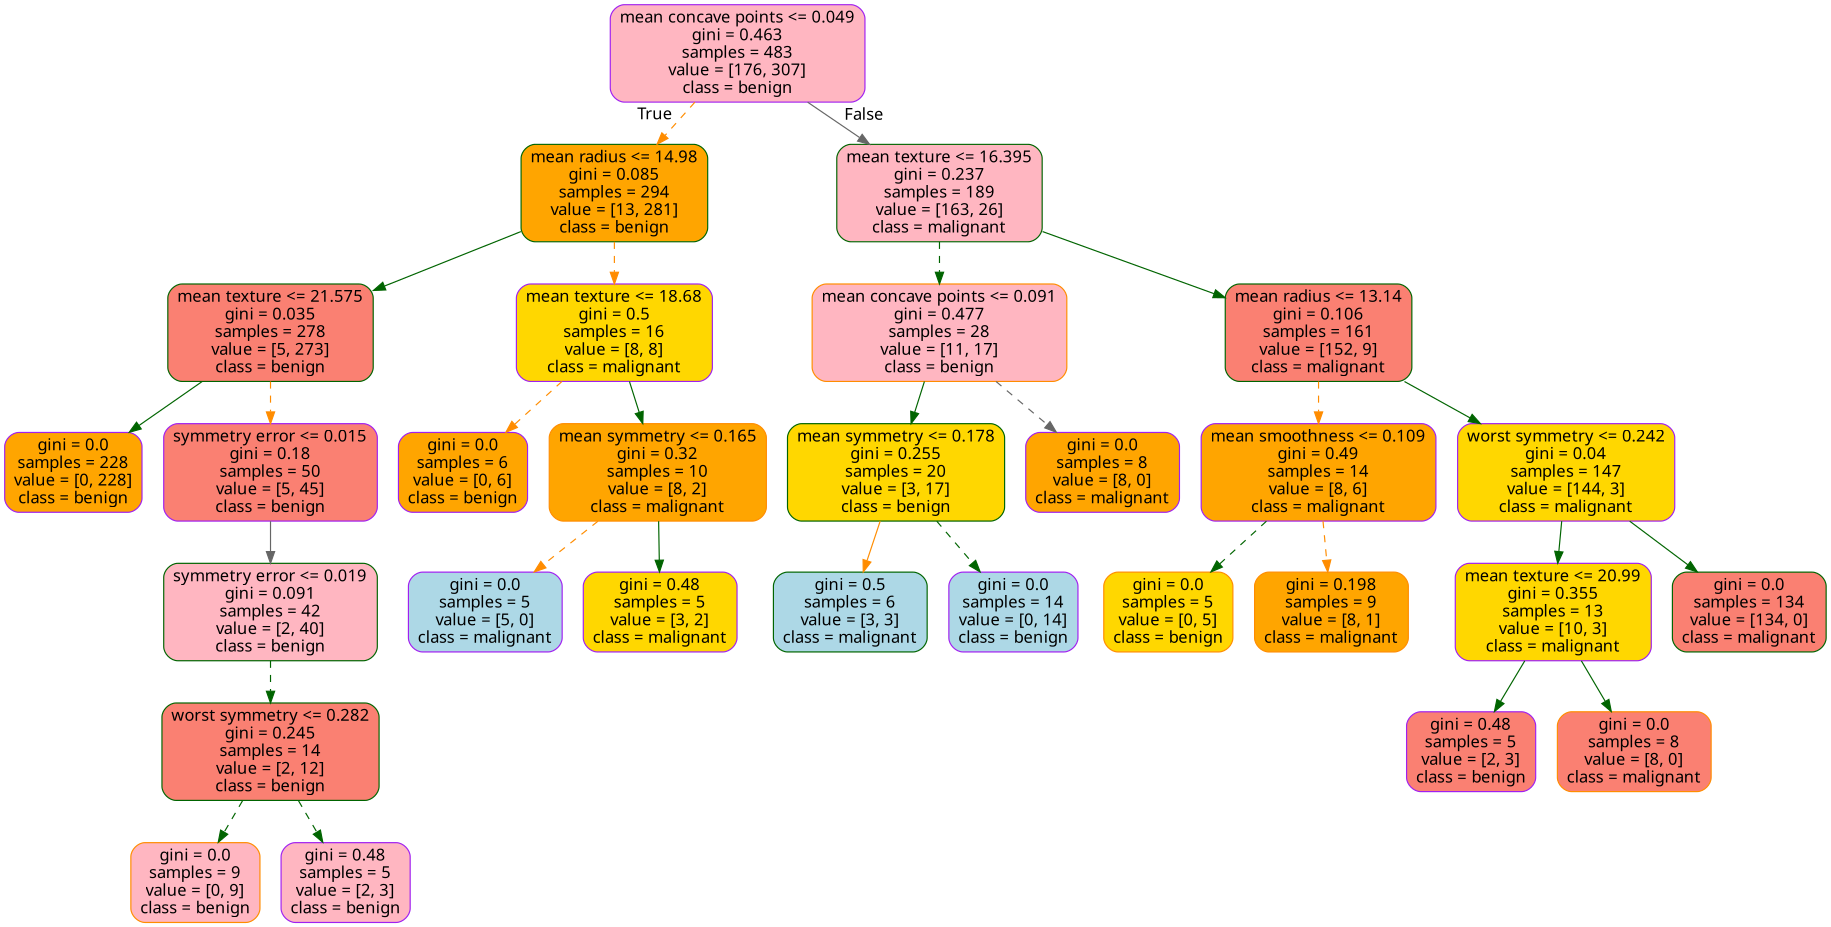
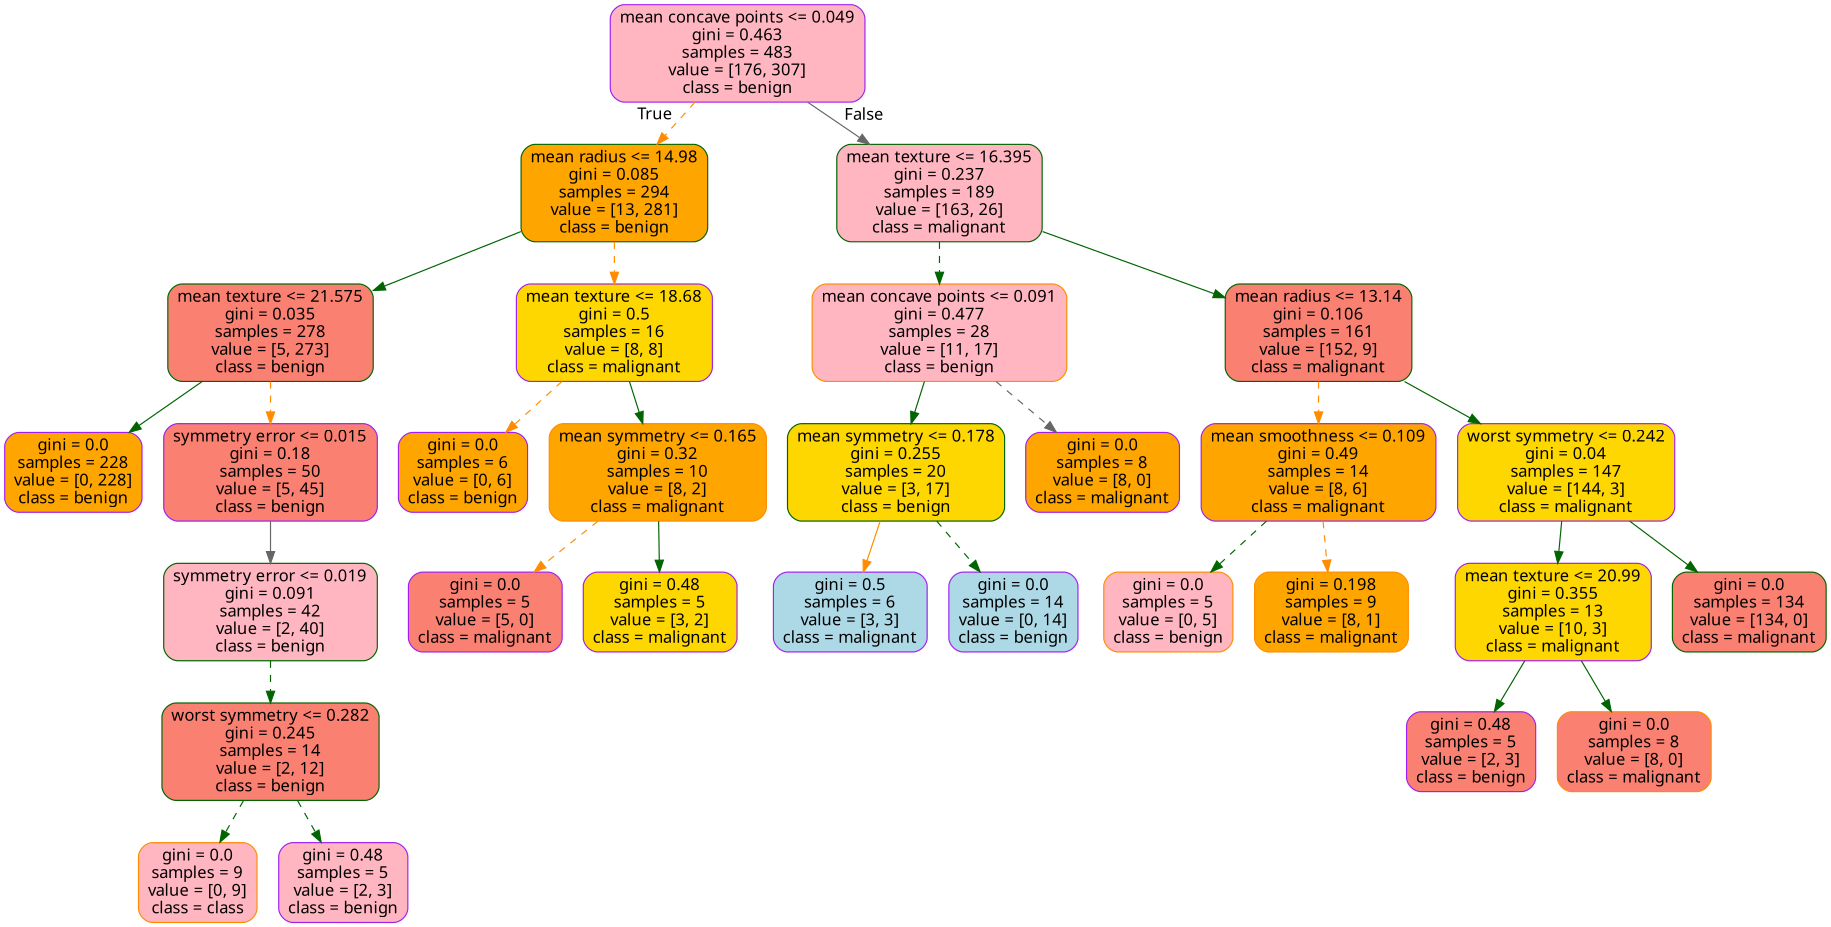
(485, 612) -> (485, 612)
(850, 612) -> (850, 612)
(1168, 612) -> (1168, 612)
(195, 883) -> (198, 883)
